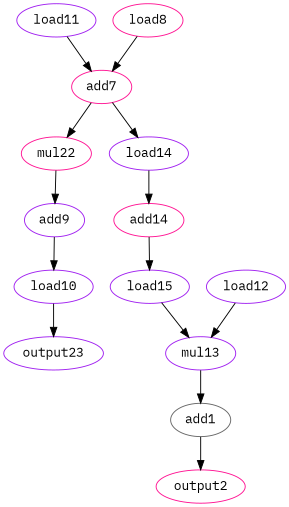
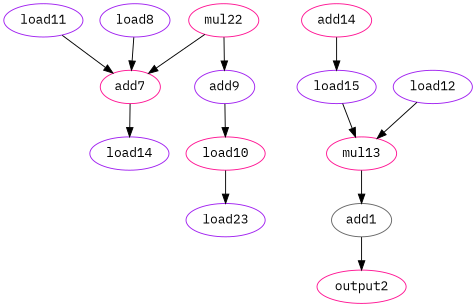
(148, 20) -> (135, 20)
(82, 116) -> (181, 51)
(149, 182) -> none
(54, 287) -> (226, 154)
(54, 353) -> (226, 220)
(201, 353) -> (362, 154)
